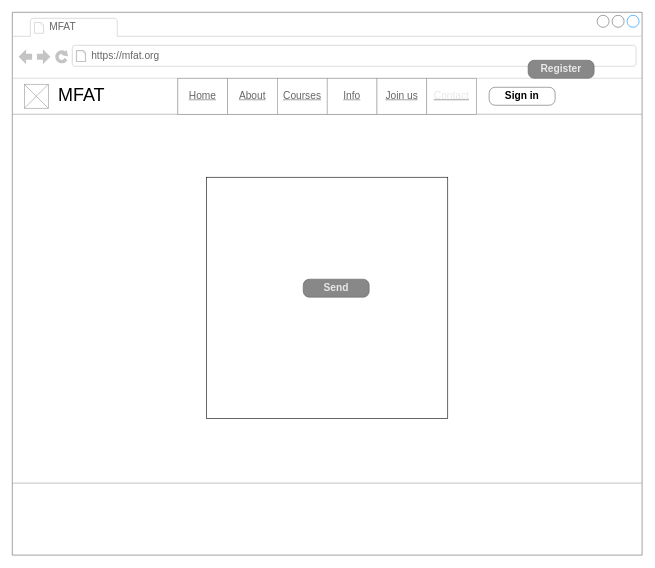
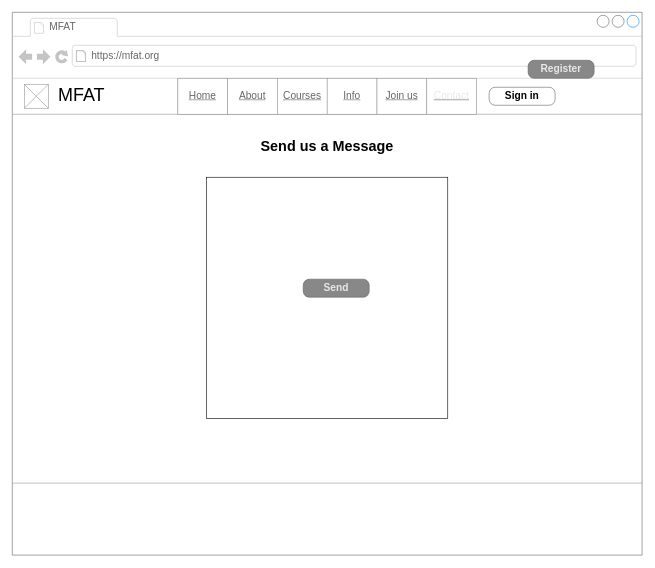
none -> (327, 152)
